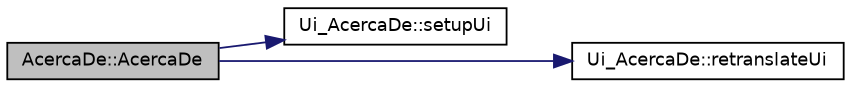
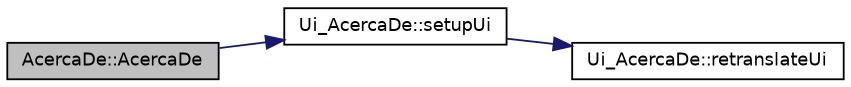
(386, 61) -> (530, 41)
